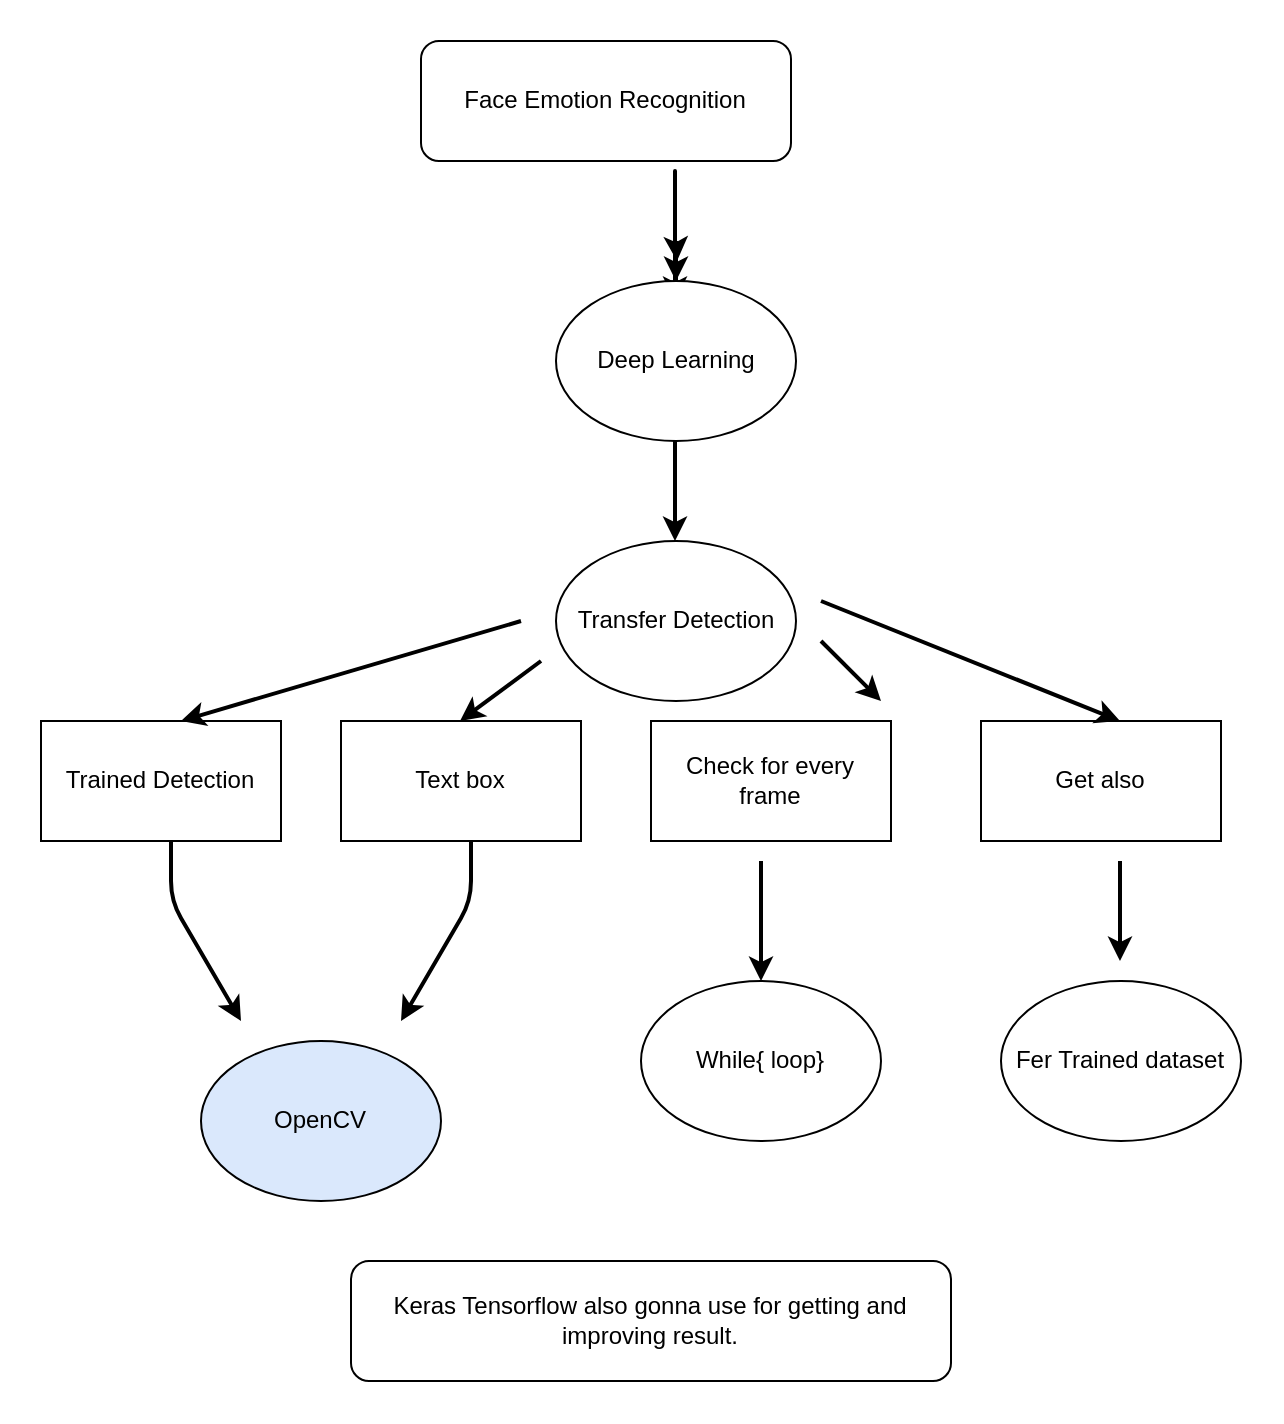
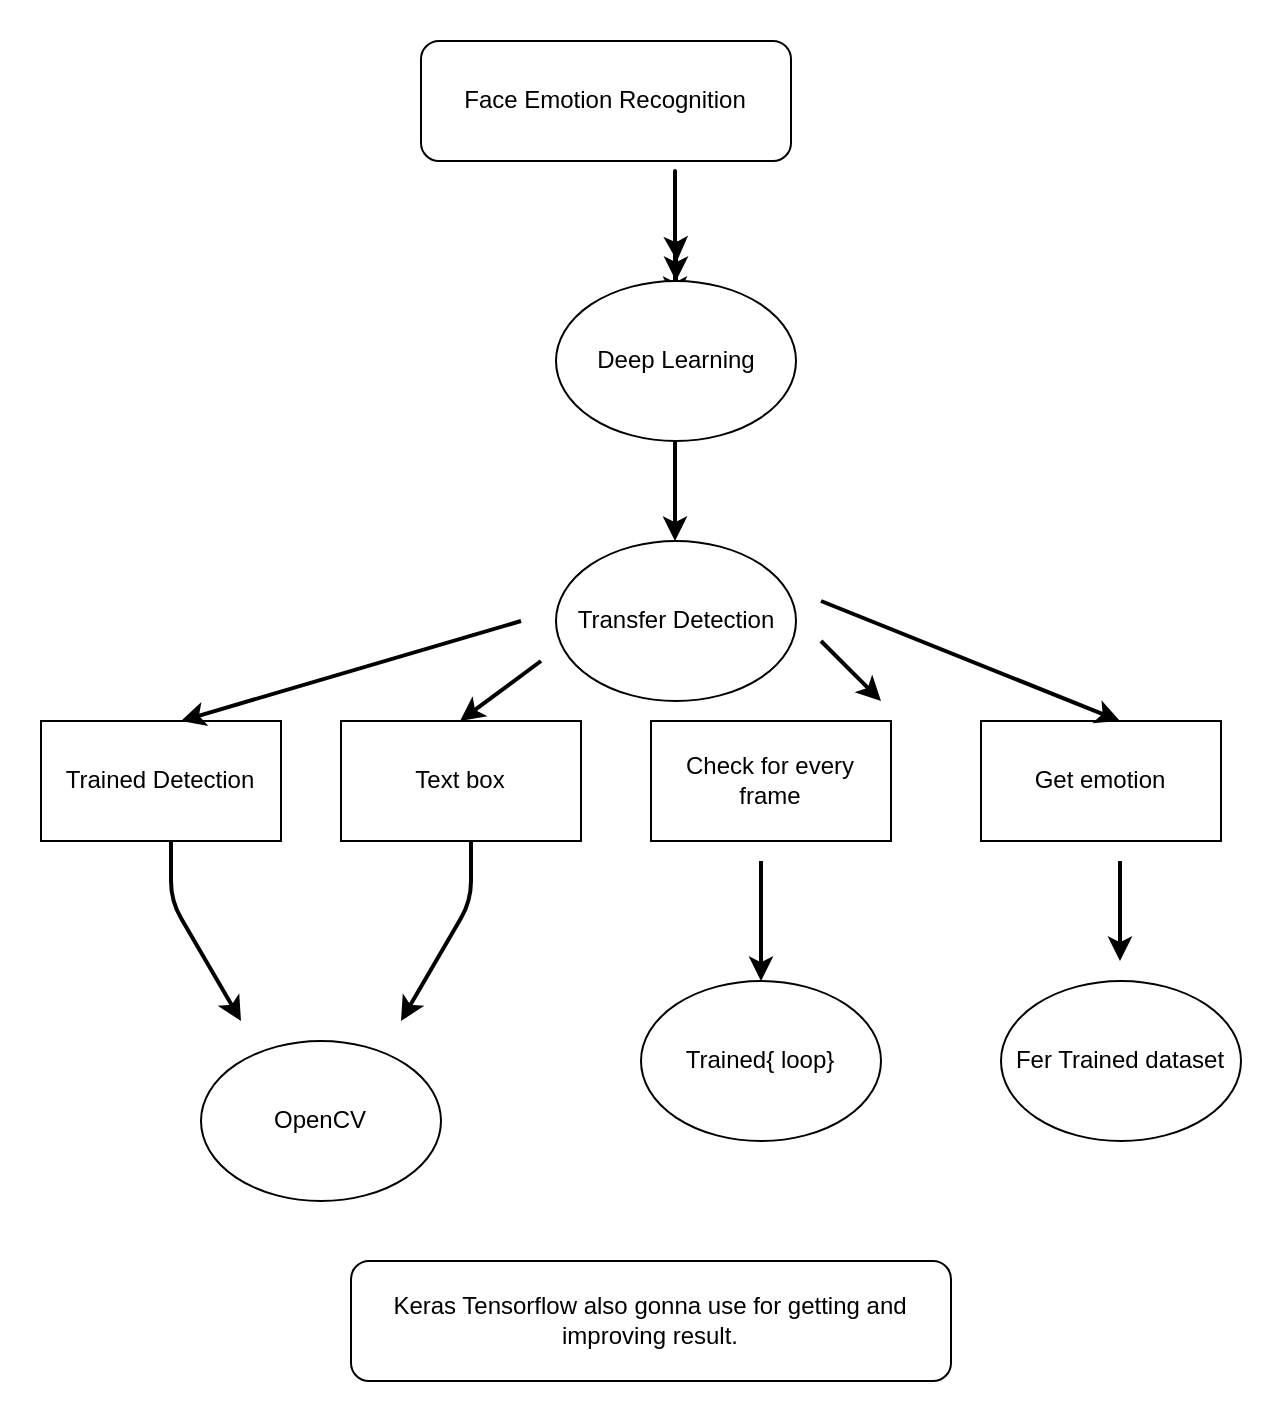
(1101, 781) -> (1101, 781)
(761, 1061) -> (761, 1061)
(321, 1121) -> (321, 1121)
